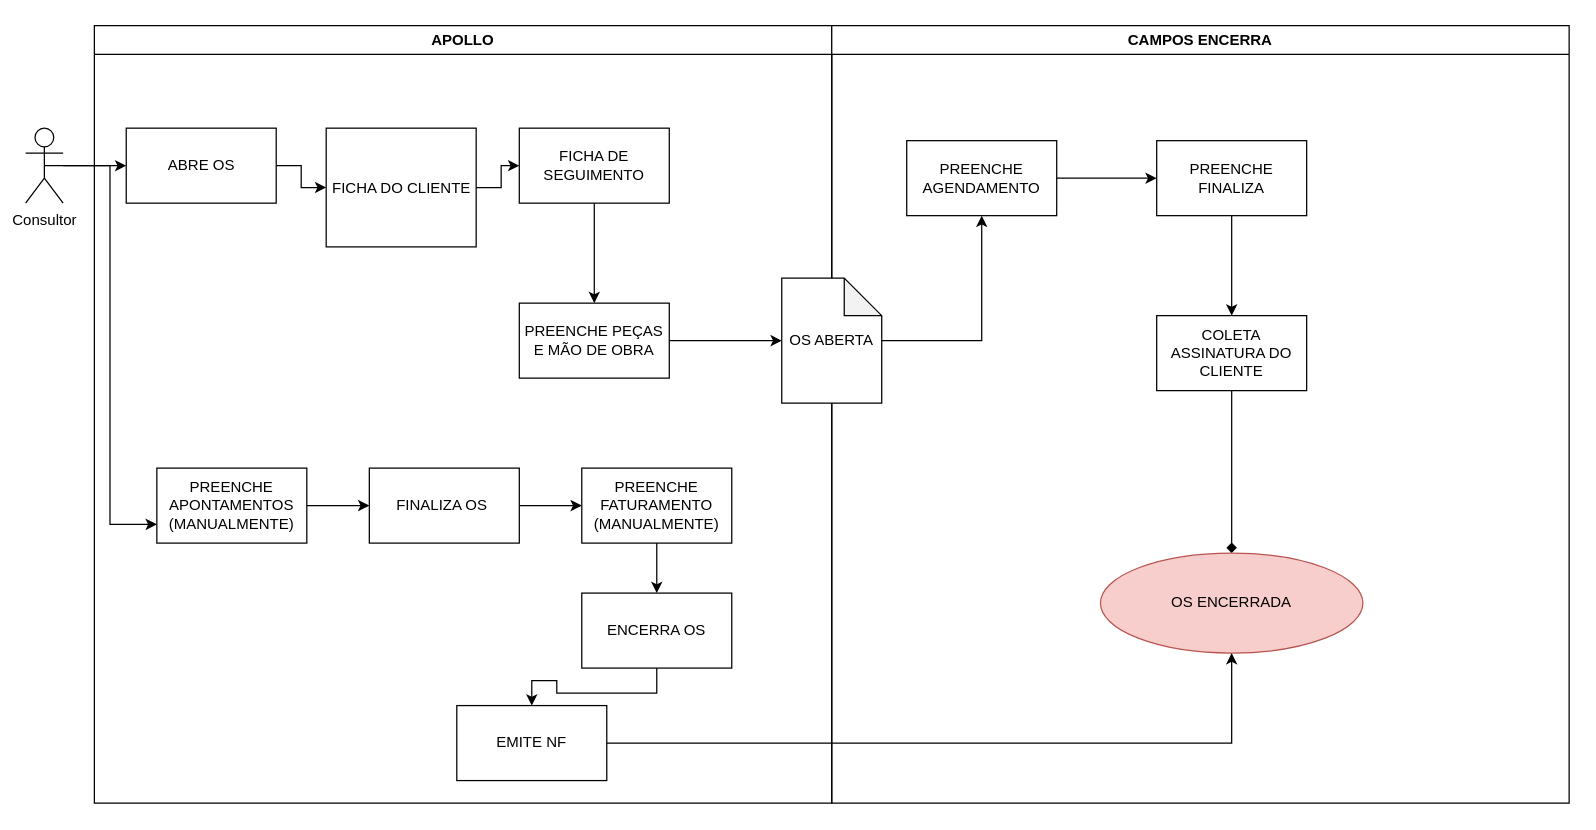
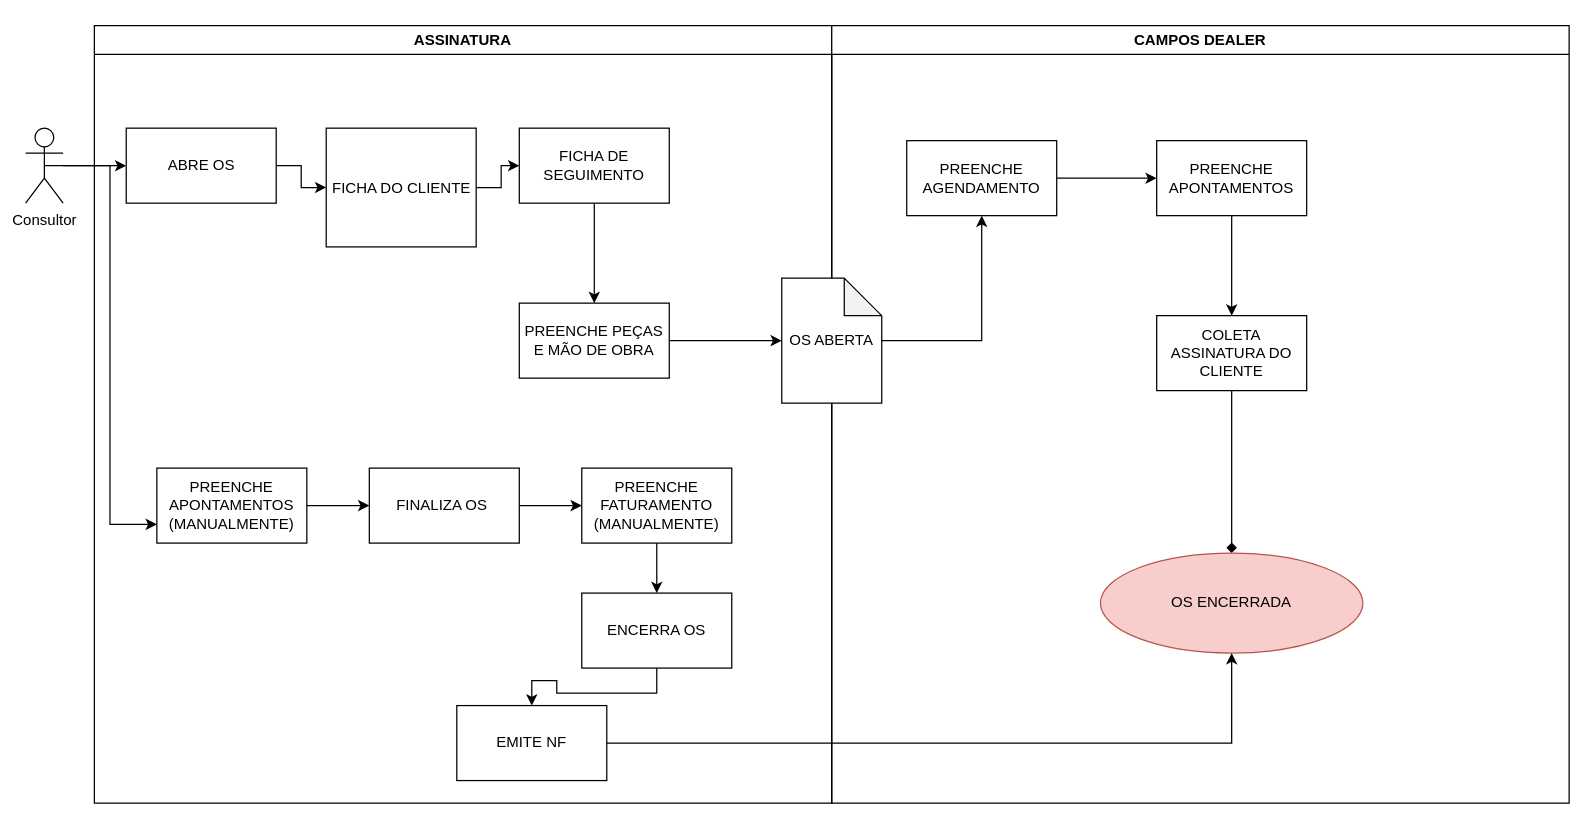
(463, 41) -> (463, 41)
(1201, 41) -> (1201, 41)
(1232, 178) -> (1232, 178)
